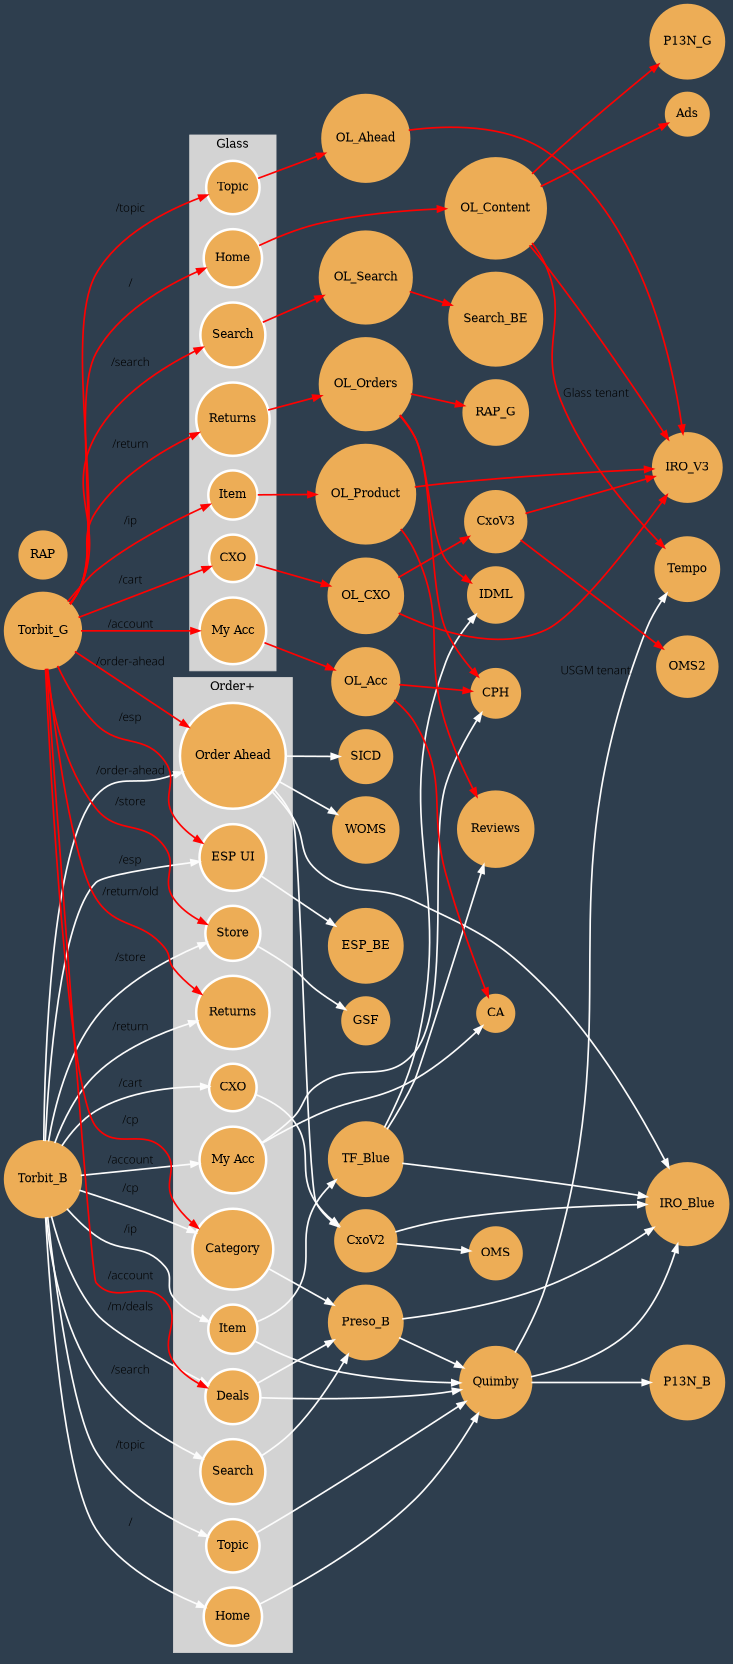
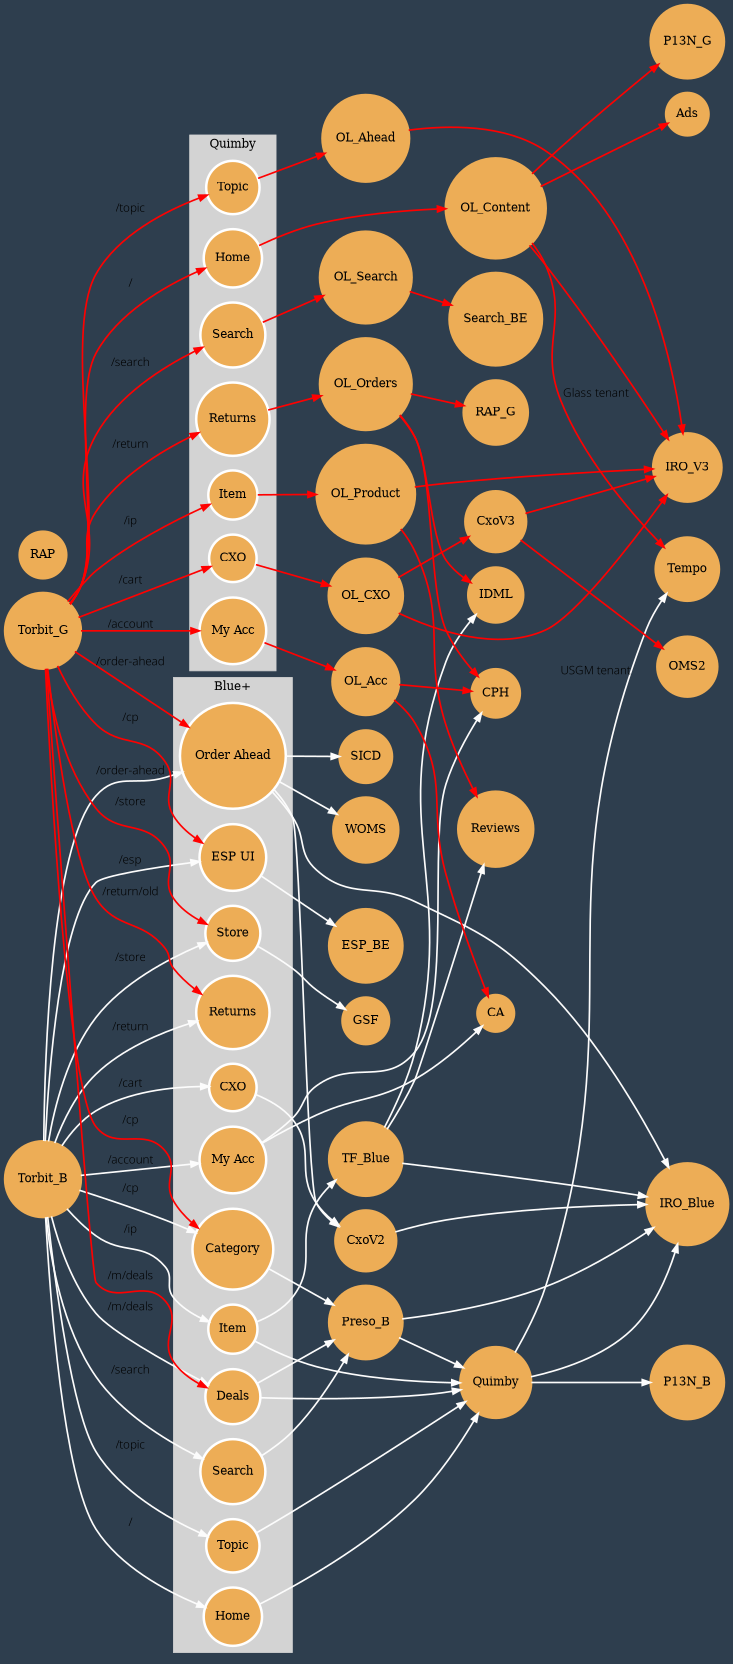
(233, 145) -> (233, 145)
(233, 687) -> (233, 687)
(131, 718) -> (131, 718)
(496, 1253) -> none
(131, 1276) -> (131, 1276)
